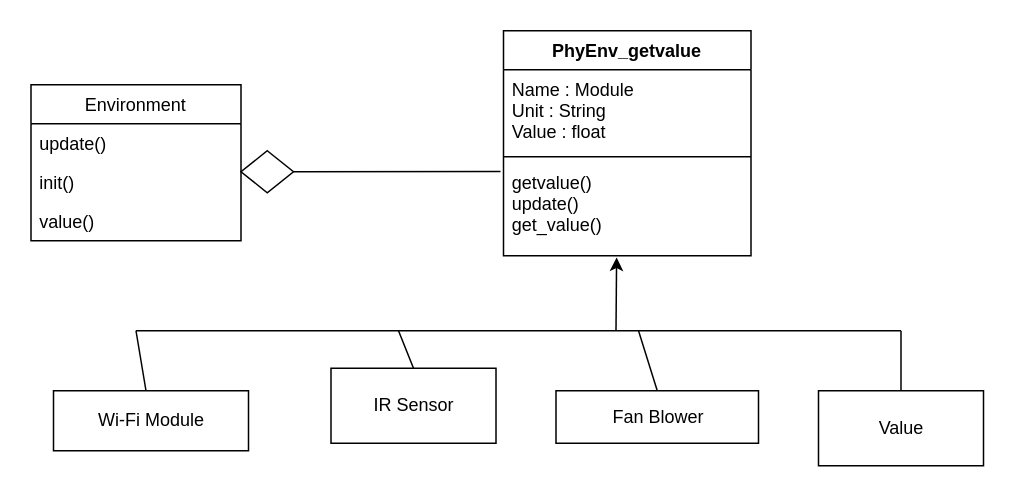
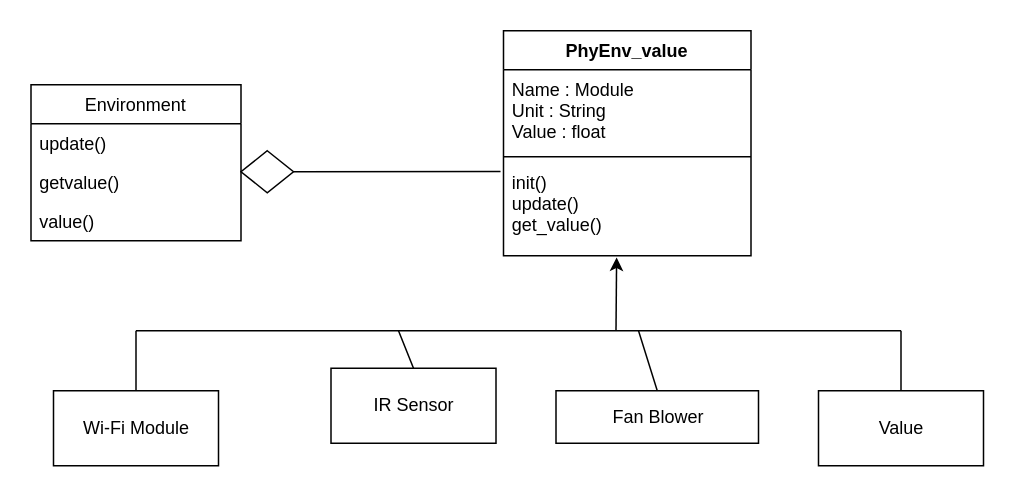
(626, 51) -> (626, 51)
(65, 183) -> (87, 183)
(560, 183) -> (537, 183)
(151, 421) -> (136, 428)
